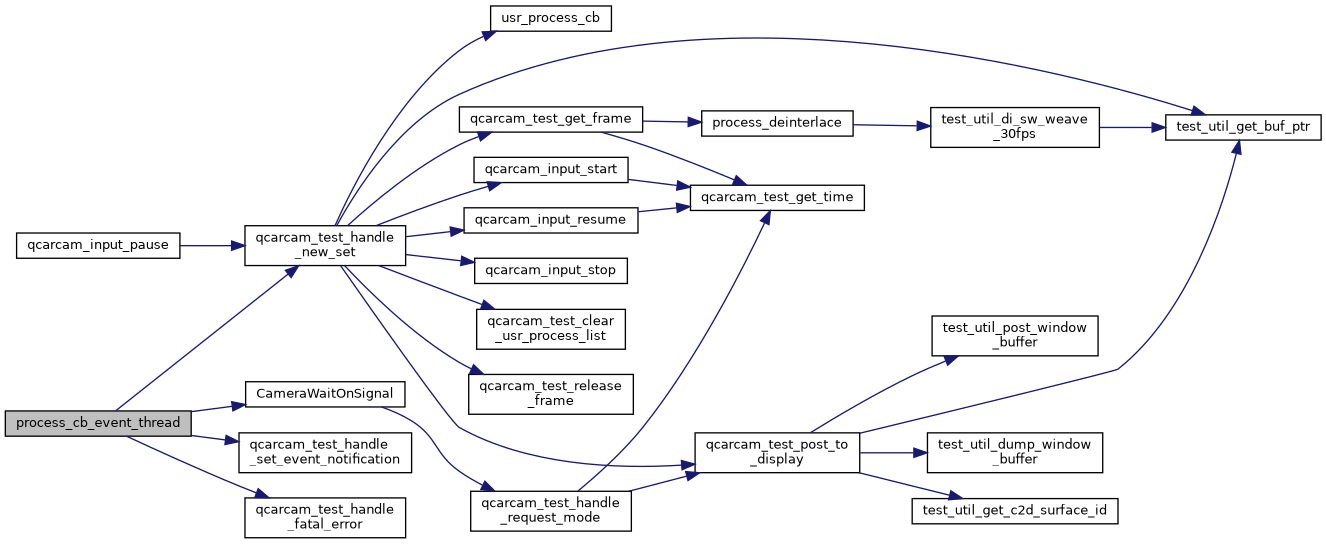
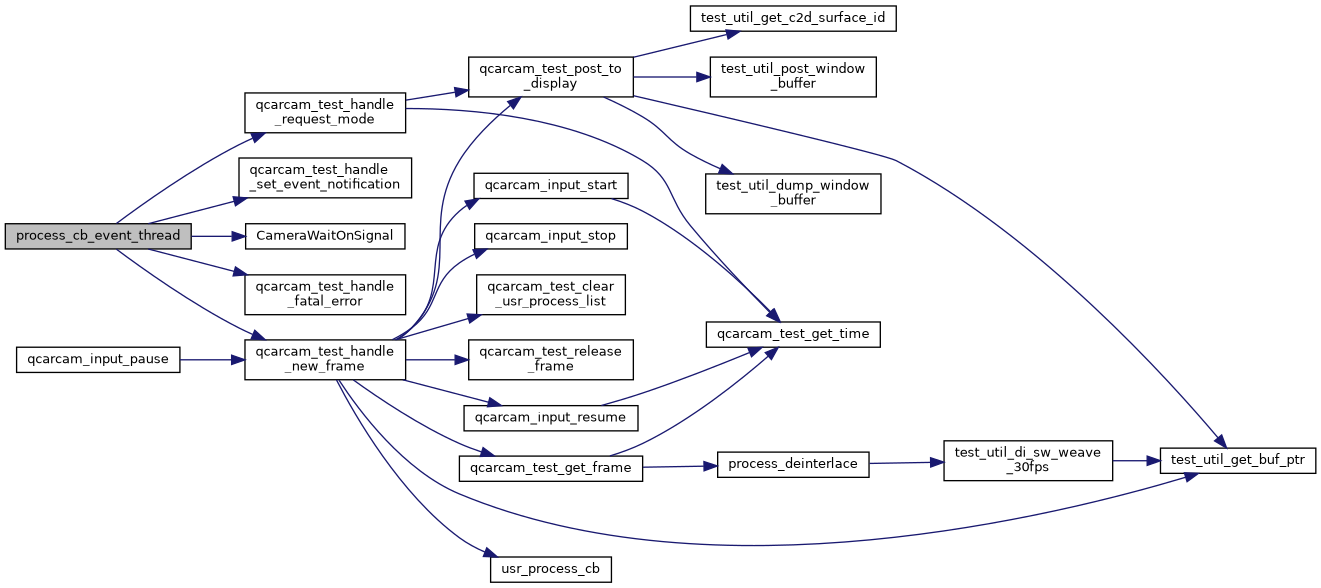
(325, 246) -> (325, 360)
(434, 443) -> (183, 178)
